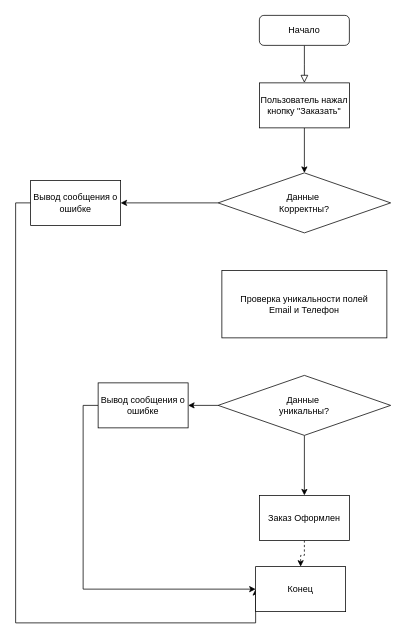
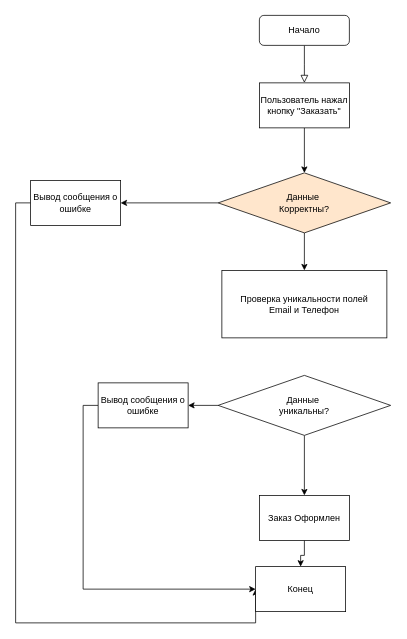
(304, 203) -> (304, 203)
none -> (304, 249)
(304, 551) -> (304, 551)
